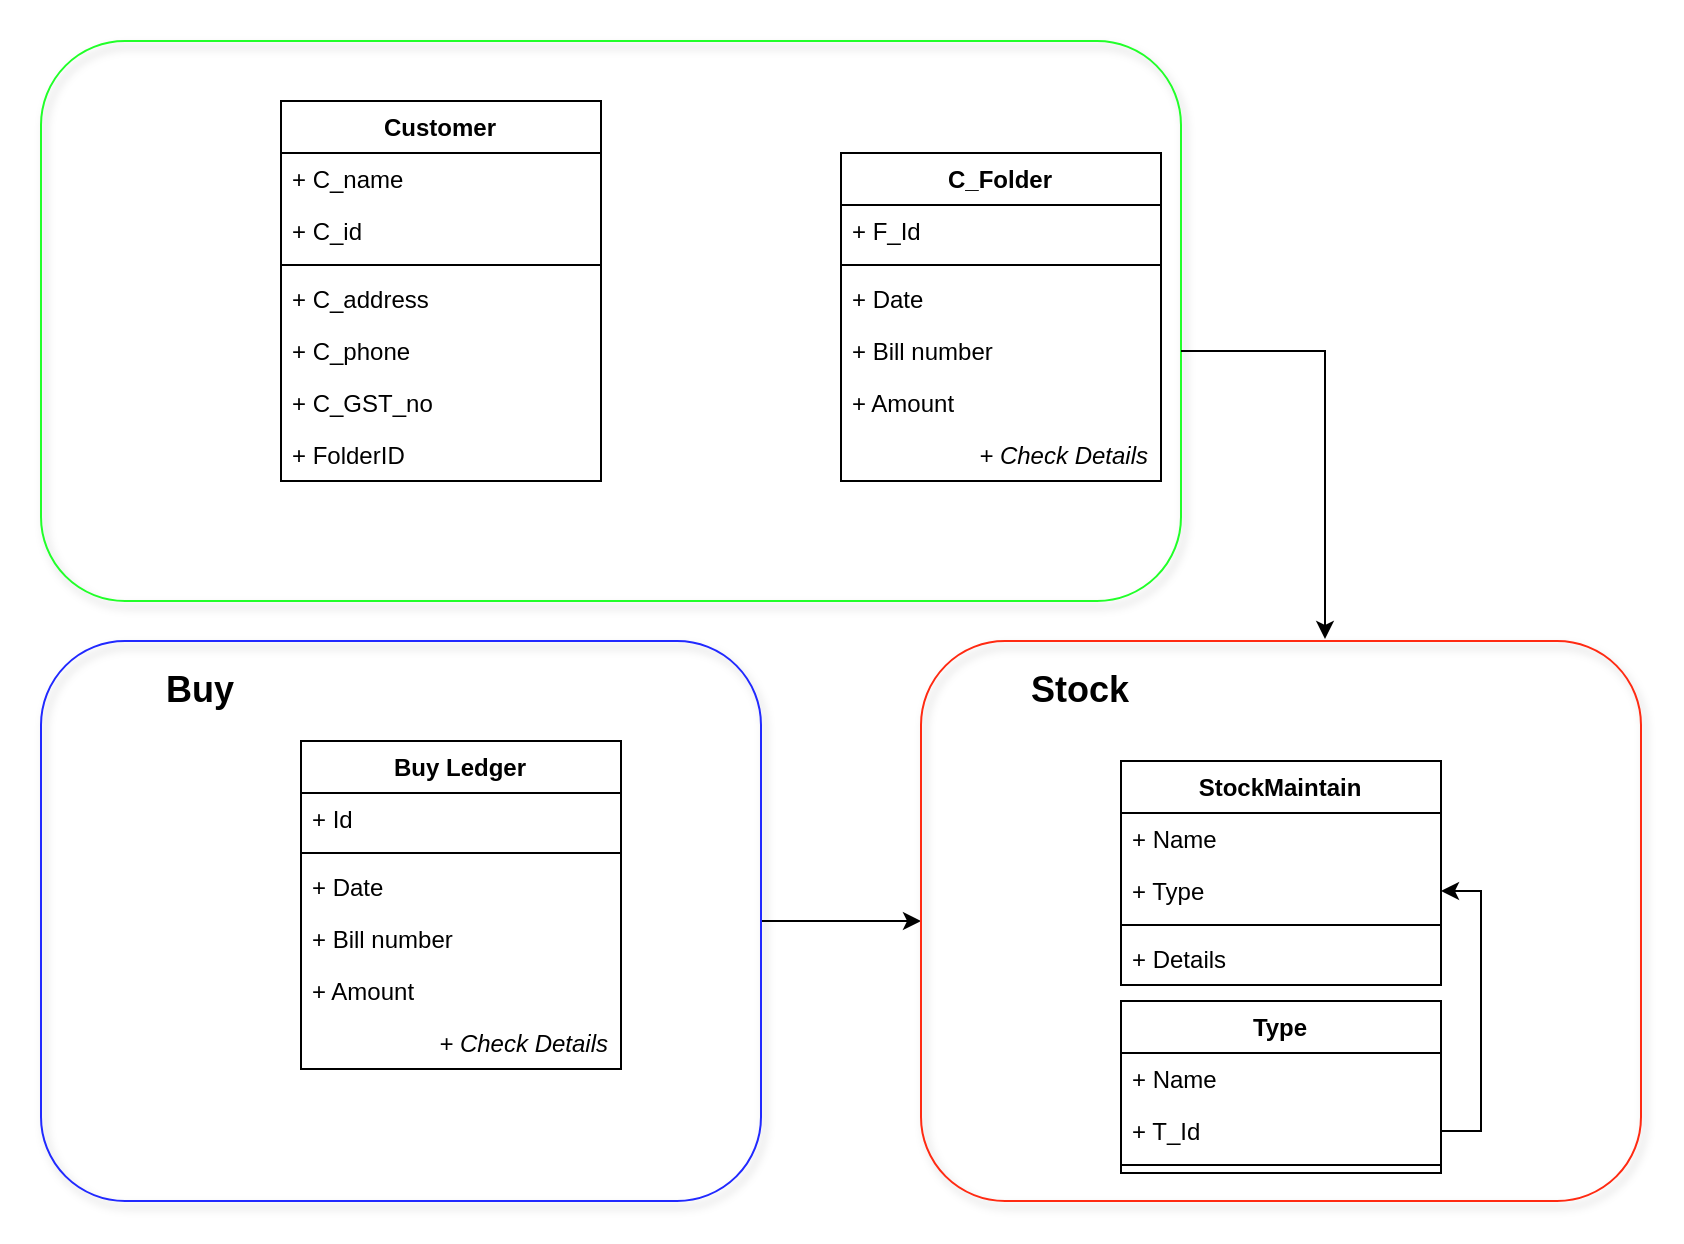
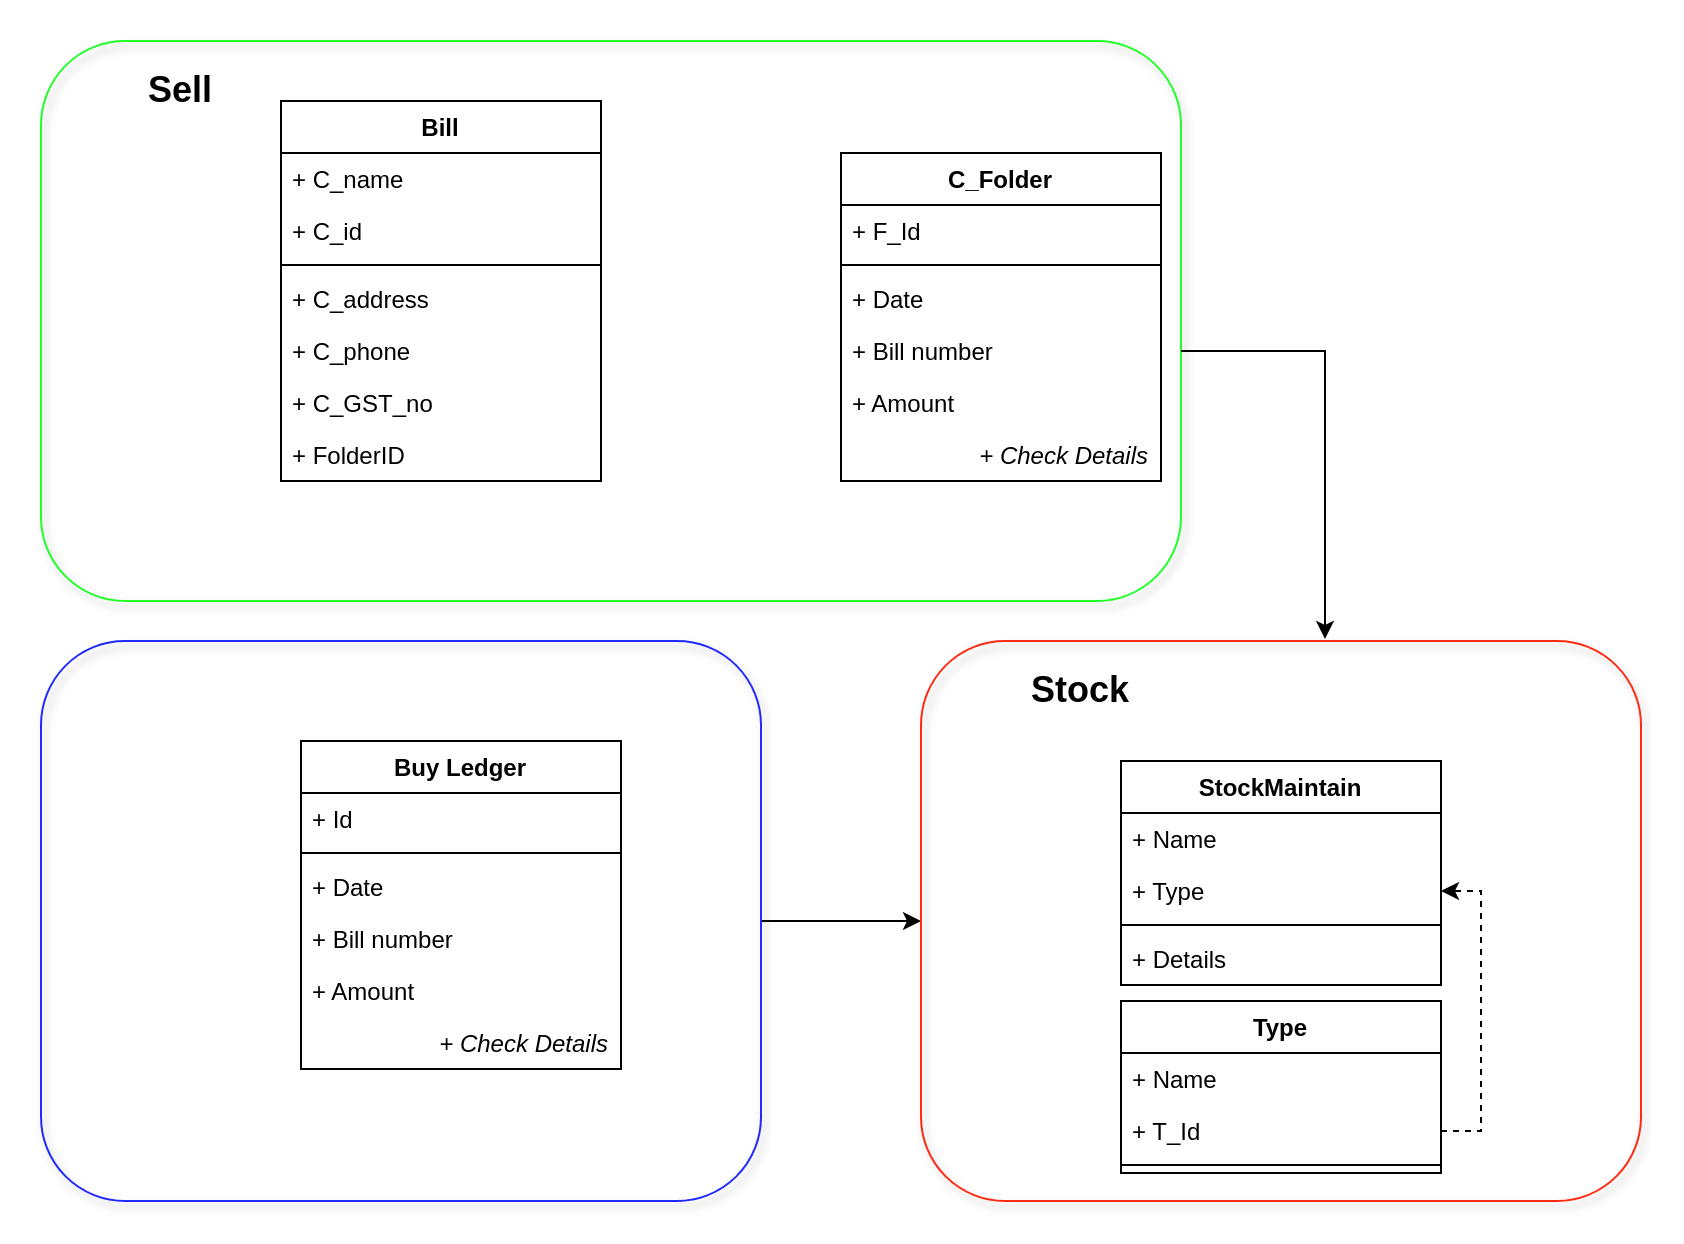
none -> (181, 91)
(440, 128) -> (440, 128)
(201, 691) -> none
(1481, 1018) -> (1481, 1018)
